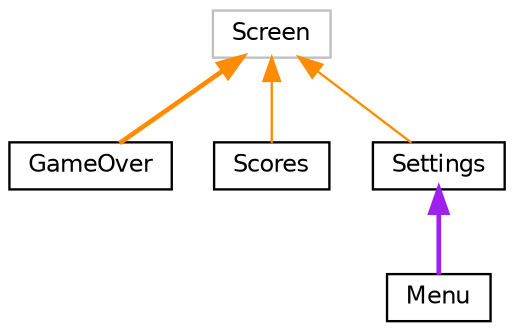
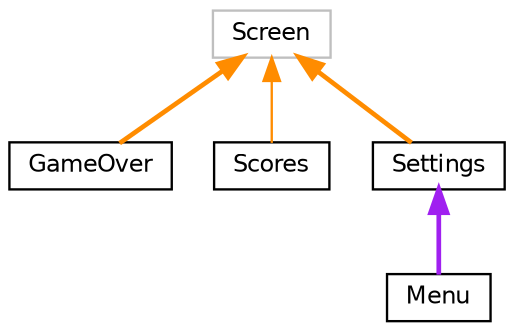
(365, 107) -> (365, 107)
